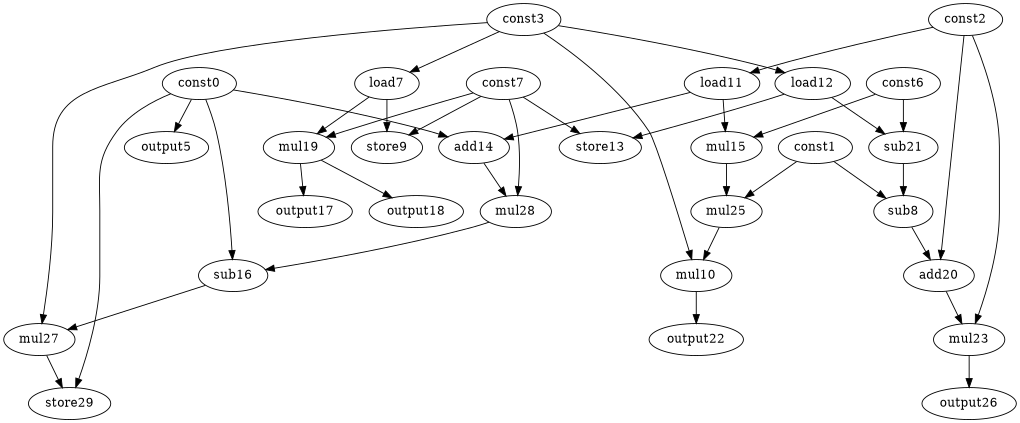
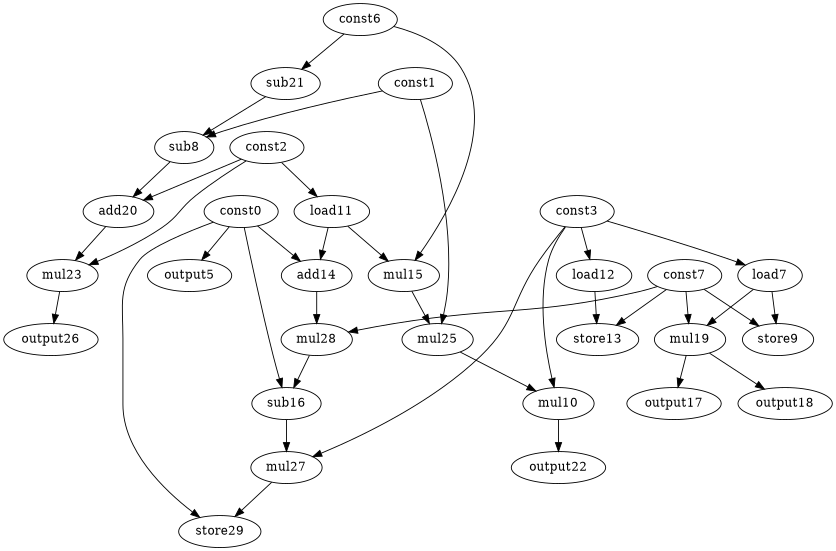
(855, 113) -> none
